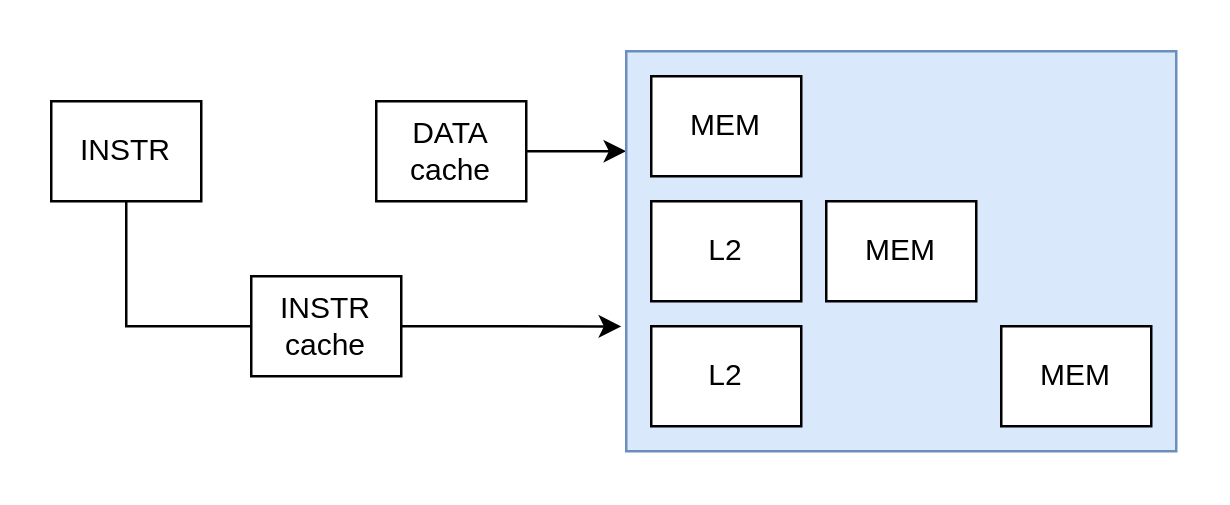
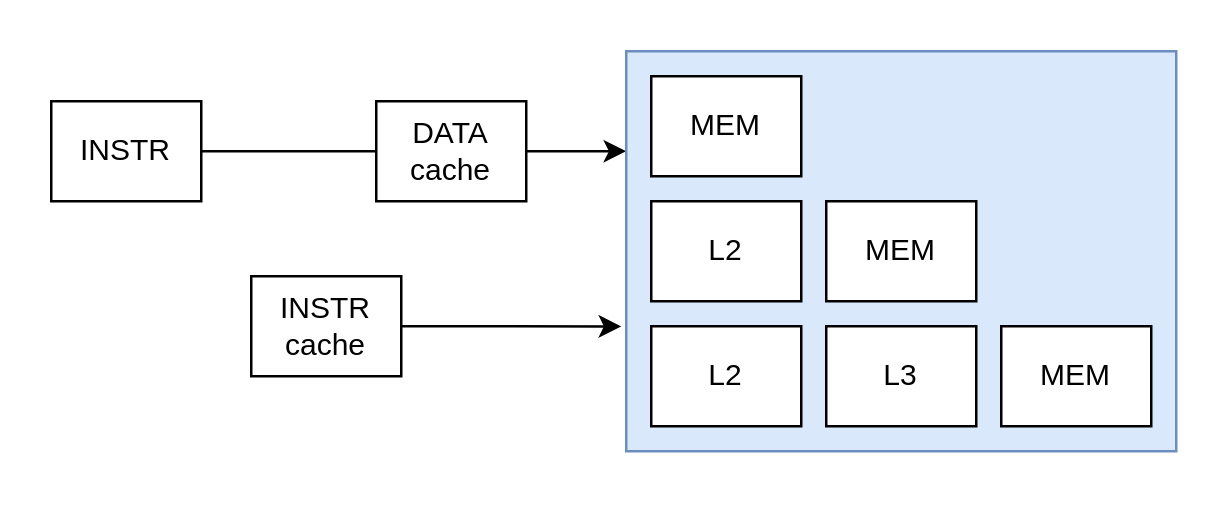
none -> (288, 151)
(126, 326) -> none
none -> (901, 376)
